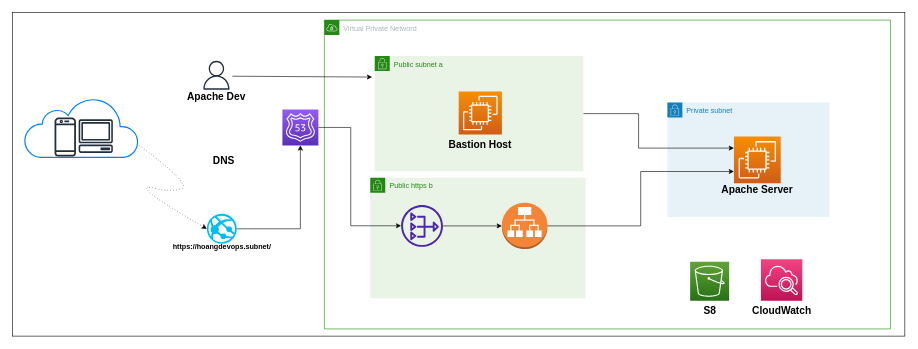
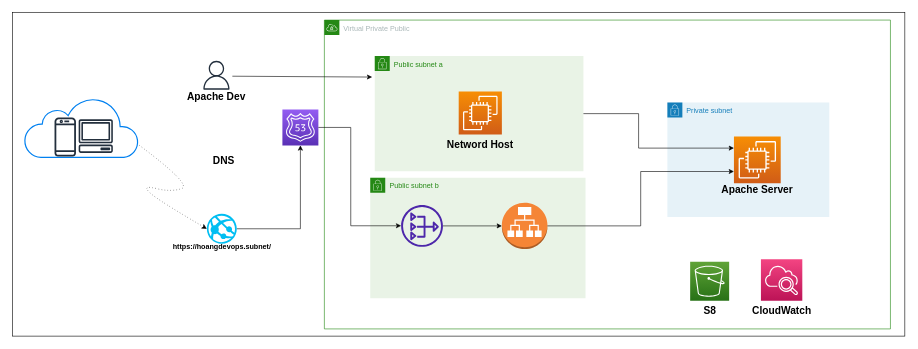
(385, 29) -> (381, 29)
(480, 145) -> (480, 145)
(414, 186) -> (416, 186)
